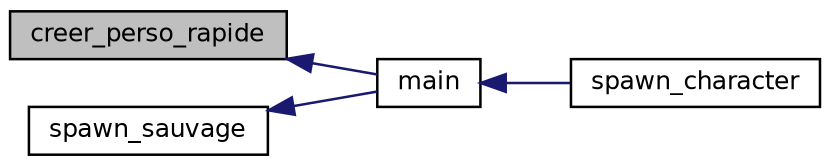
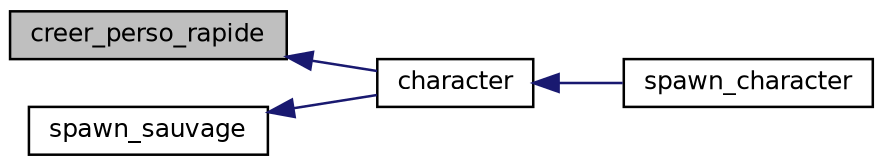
(429, 83) -> (455, 83)
